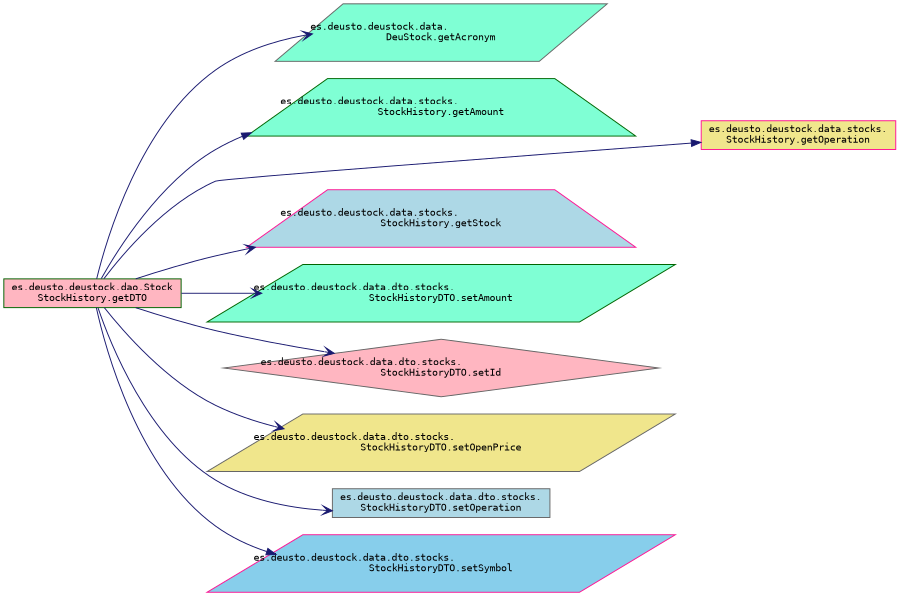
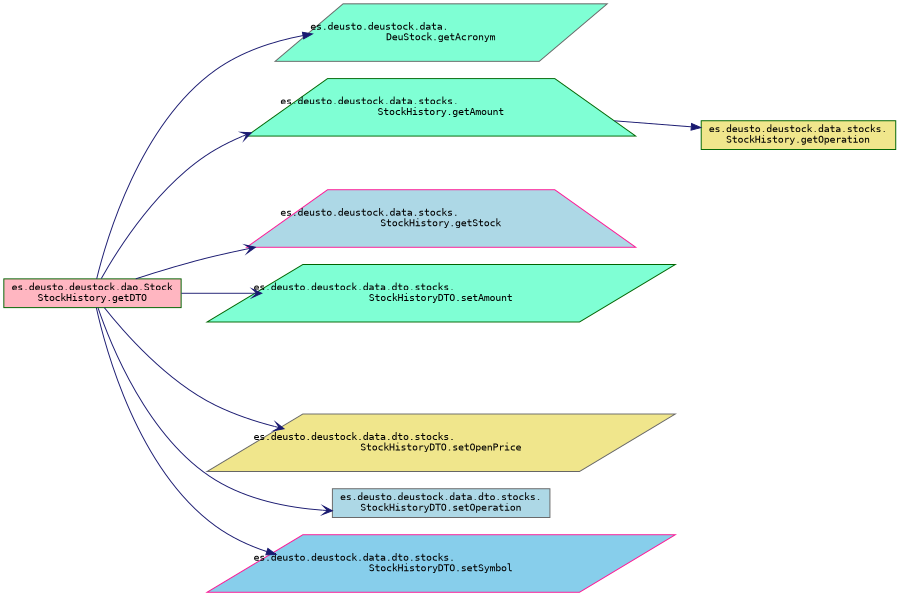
(164, 124) -> (164, 124)
(798, 135) -> (798, 135)
(379, 167) -> (653, 124)
(160, 196) -> (160, 196)
(441, 368) -> none
